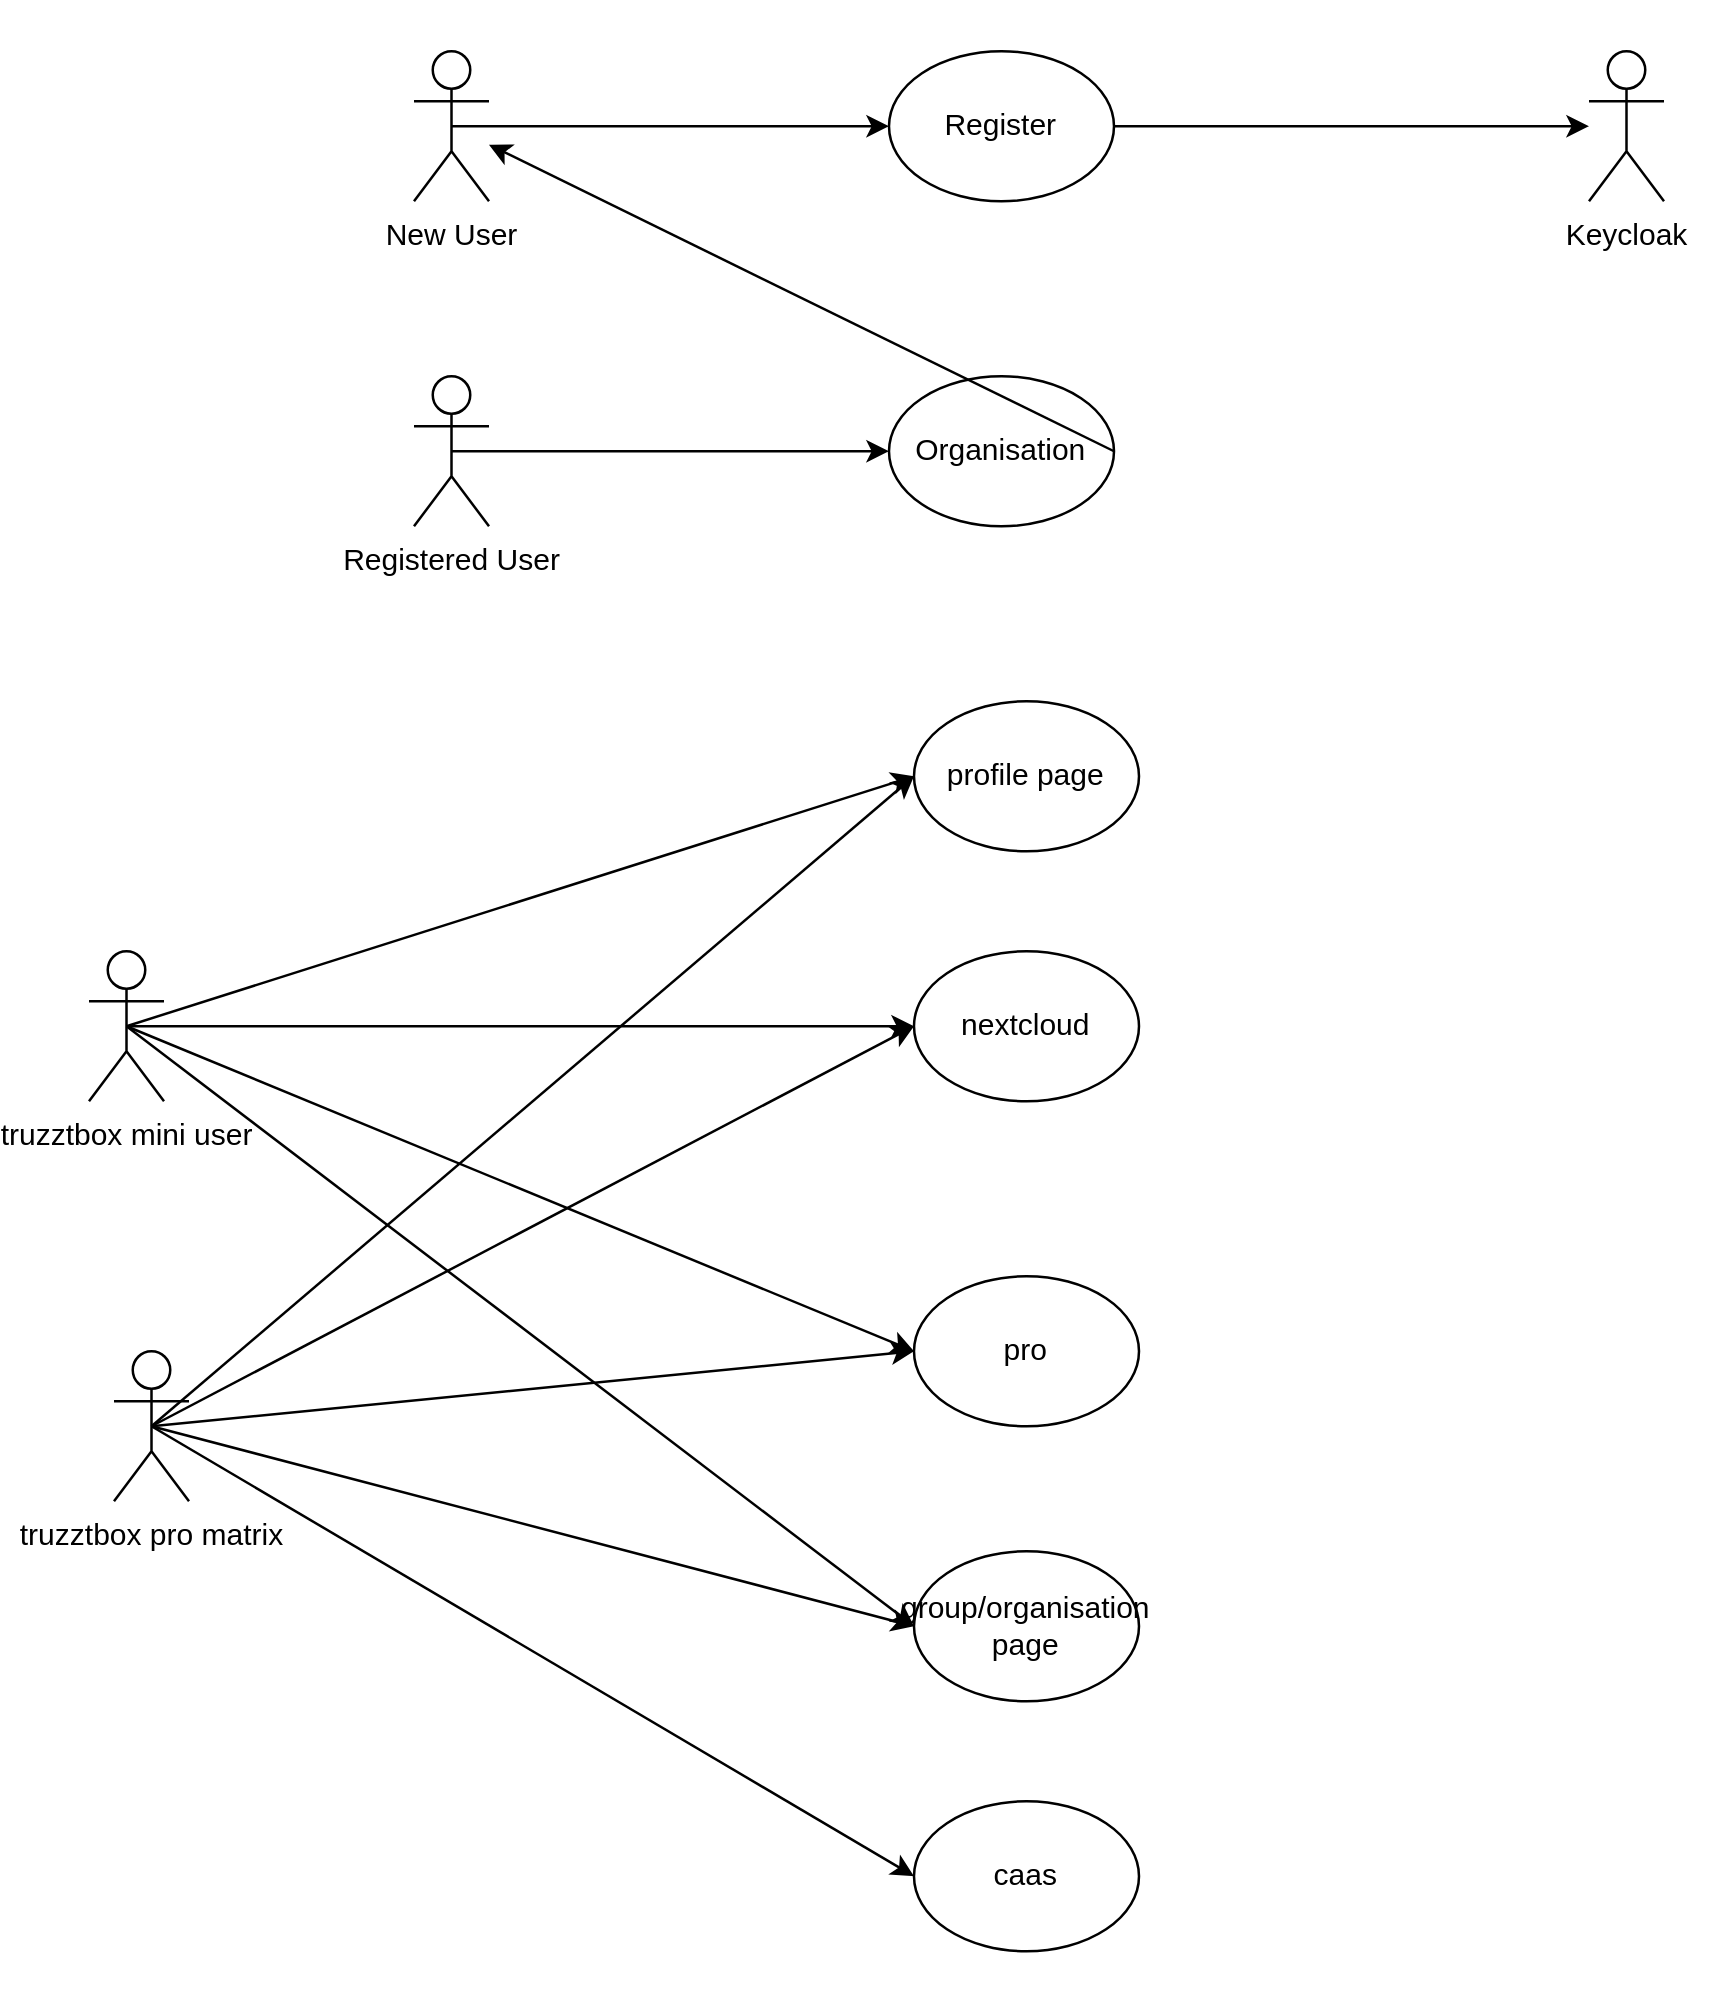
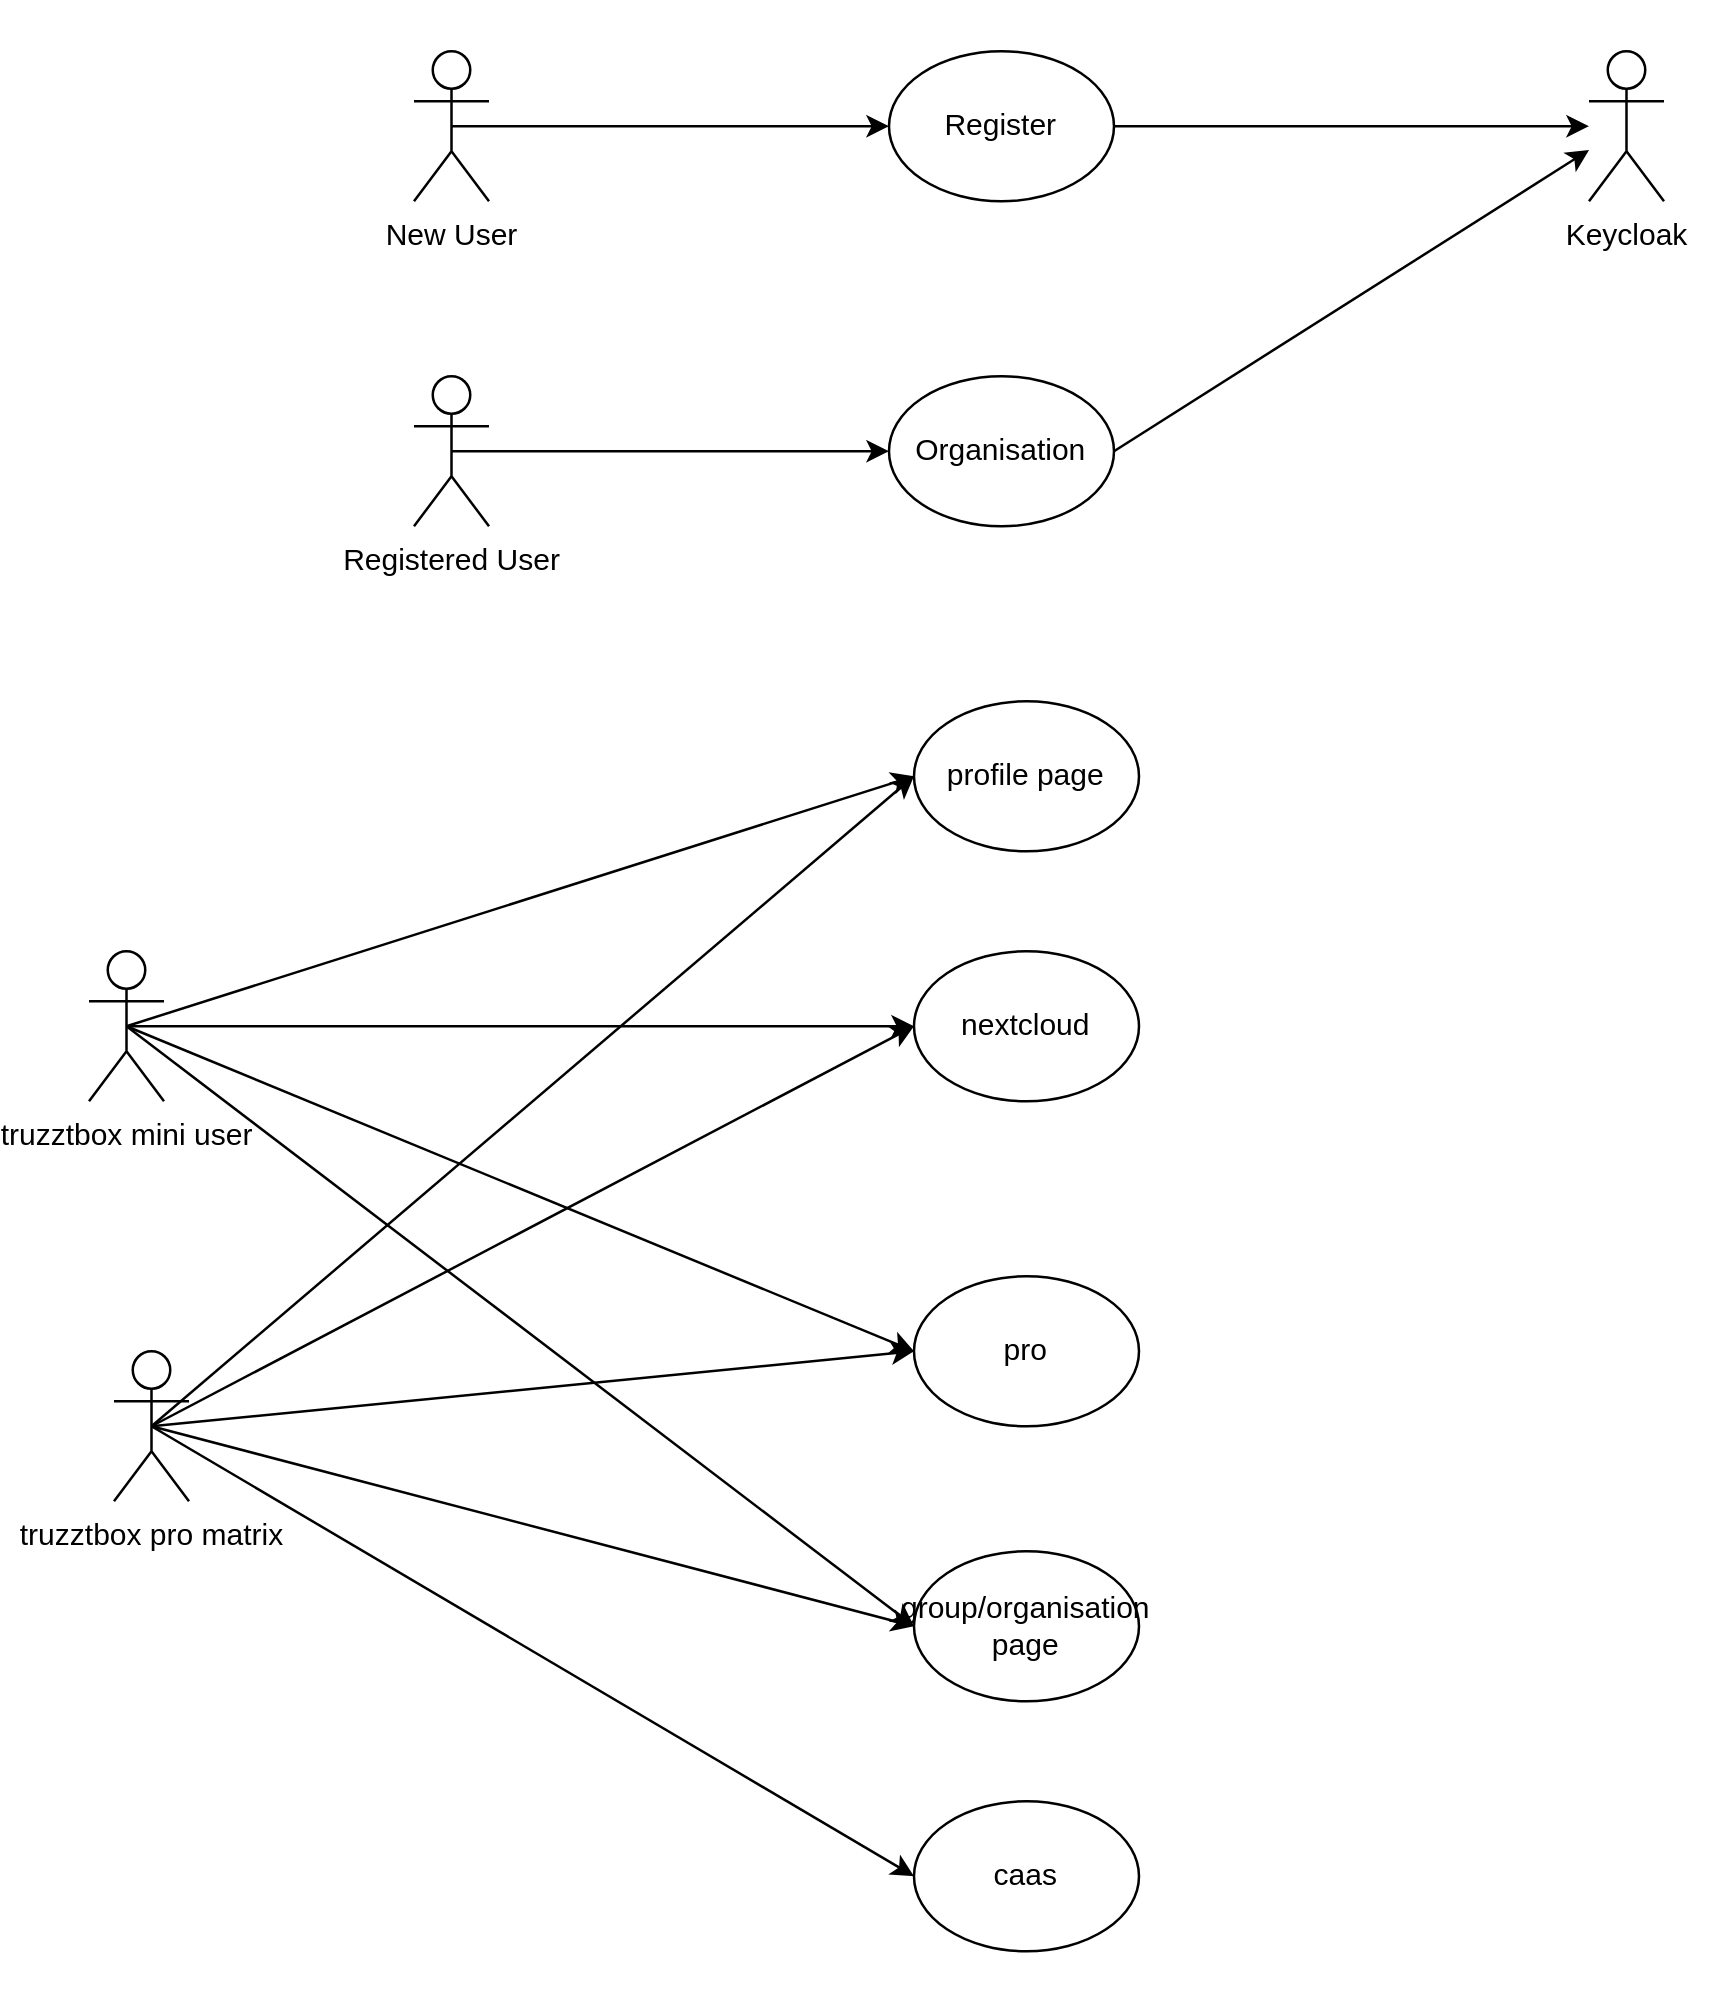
(808, 301) -> (1345, 305)
